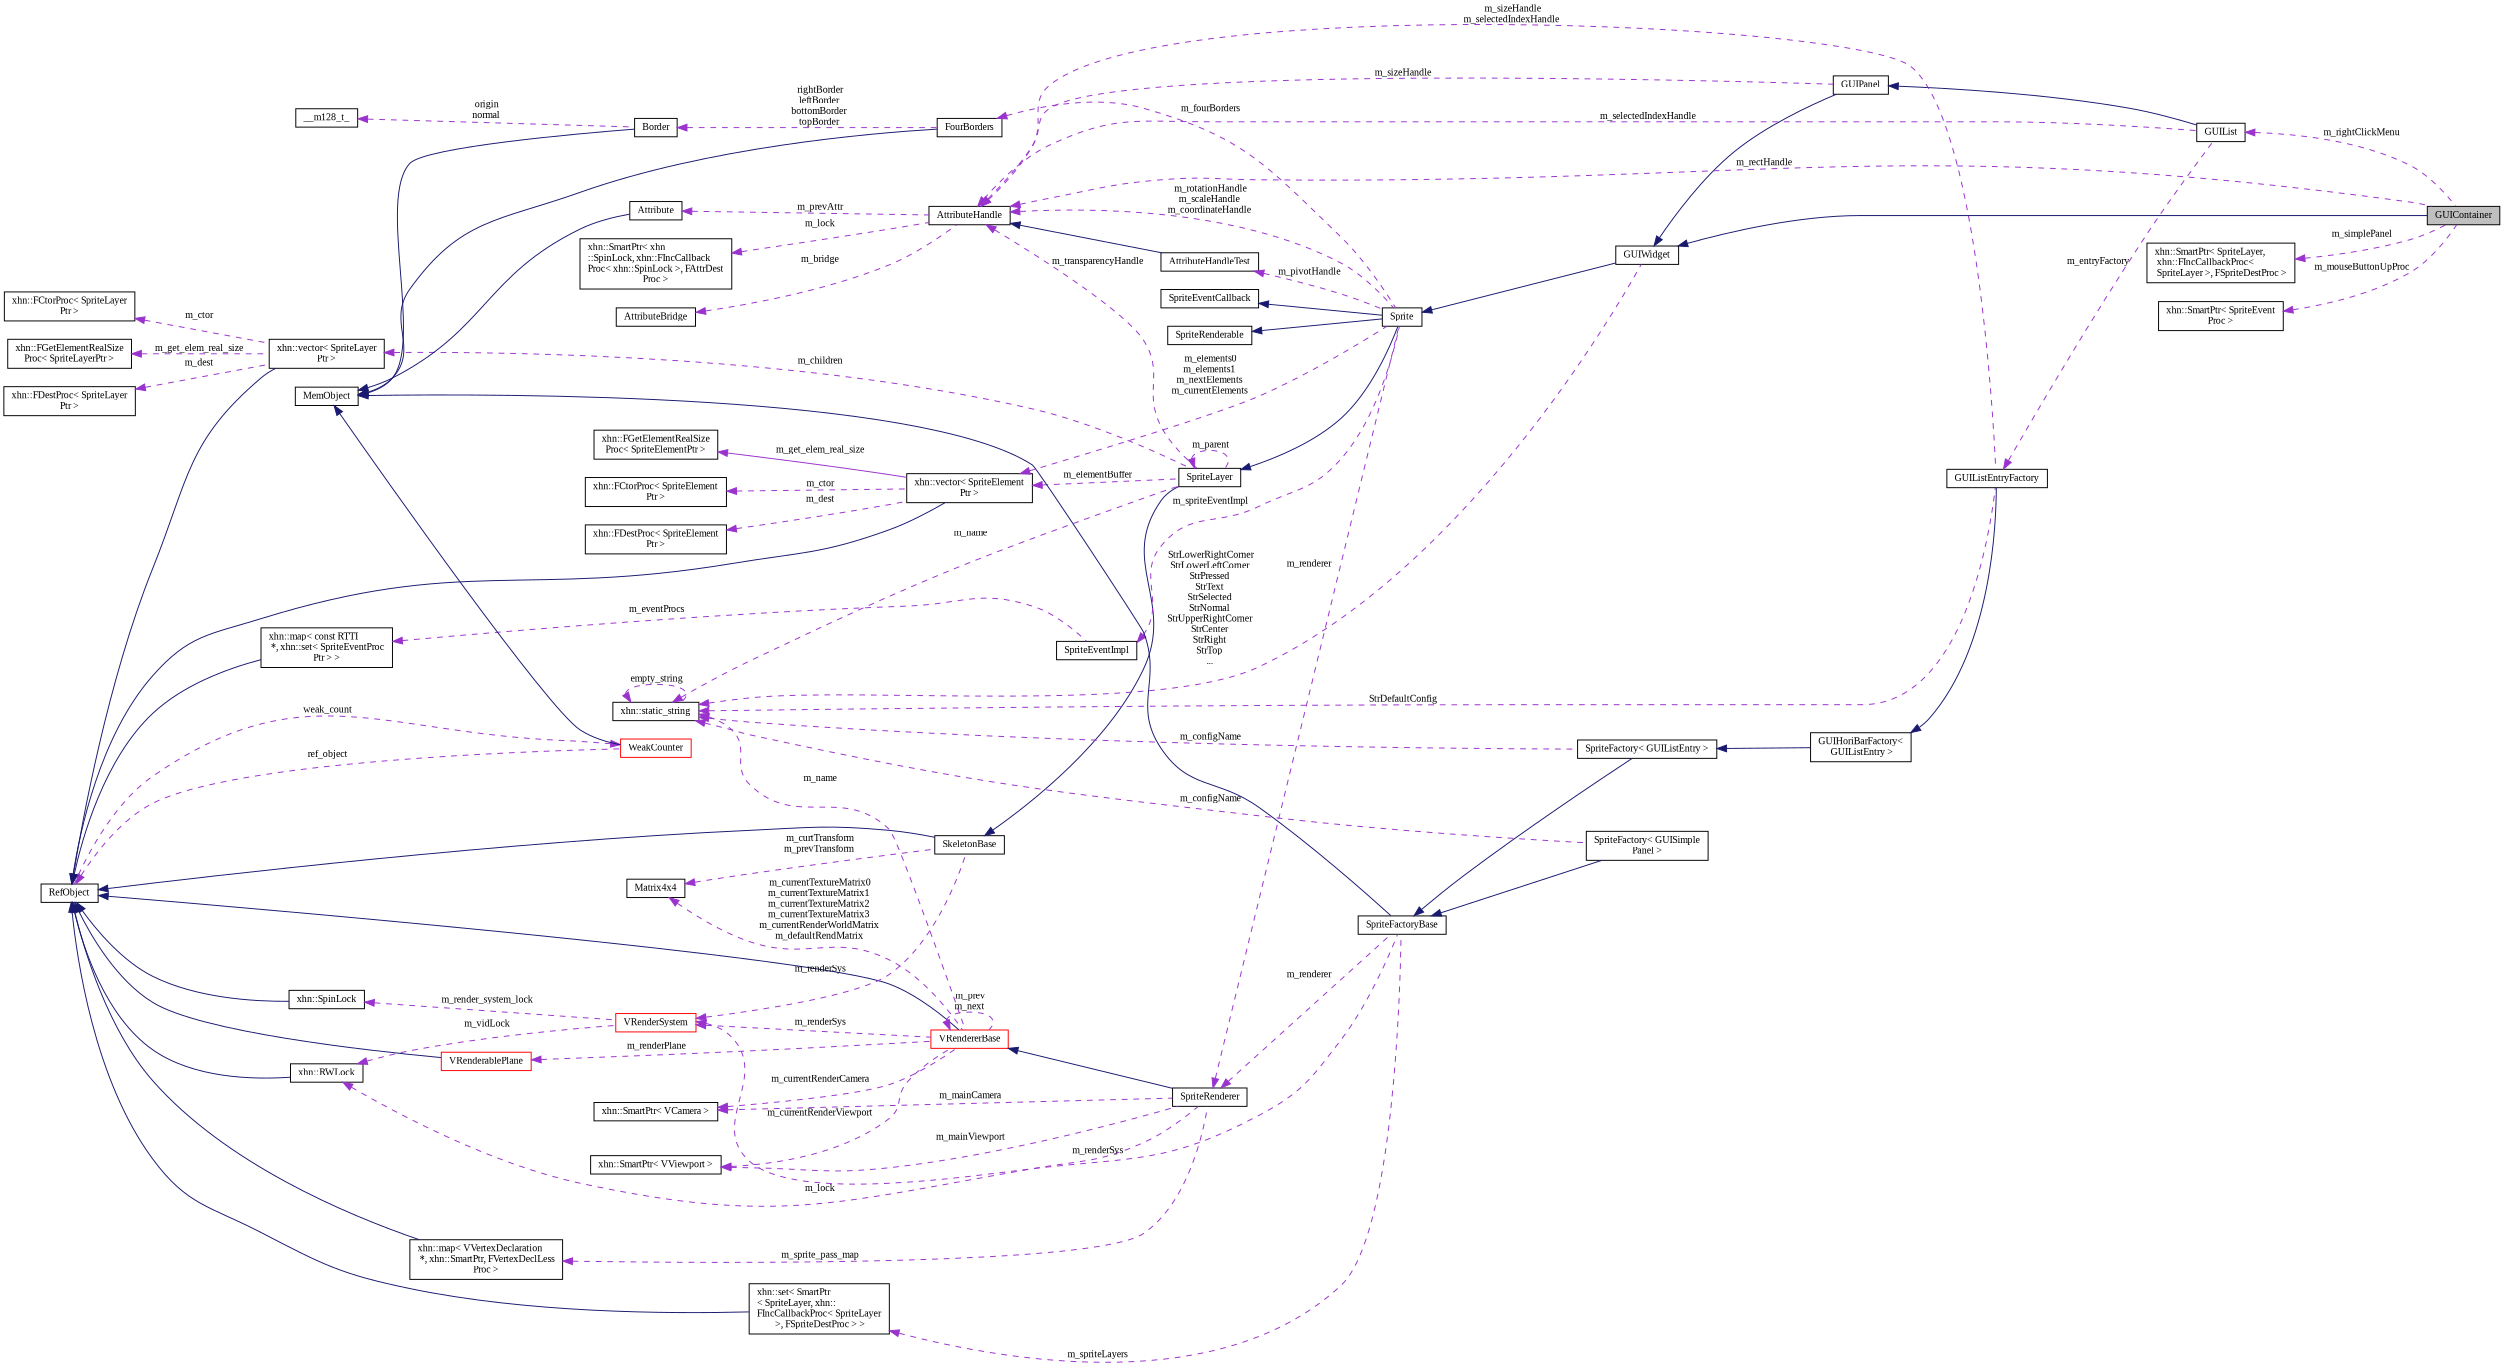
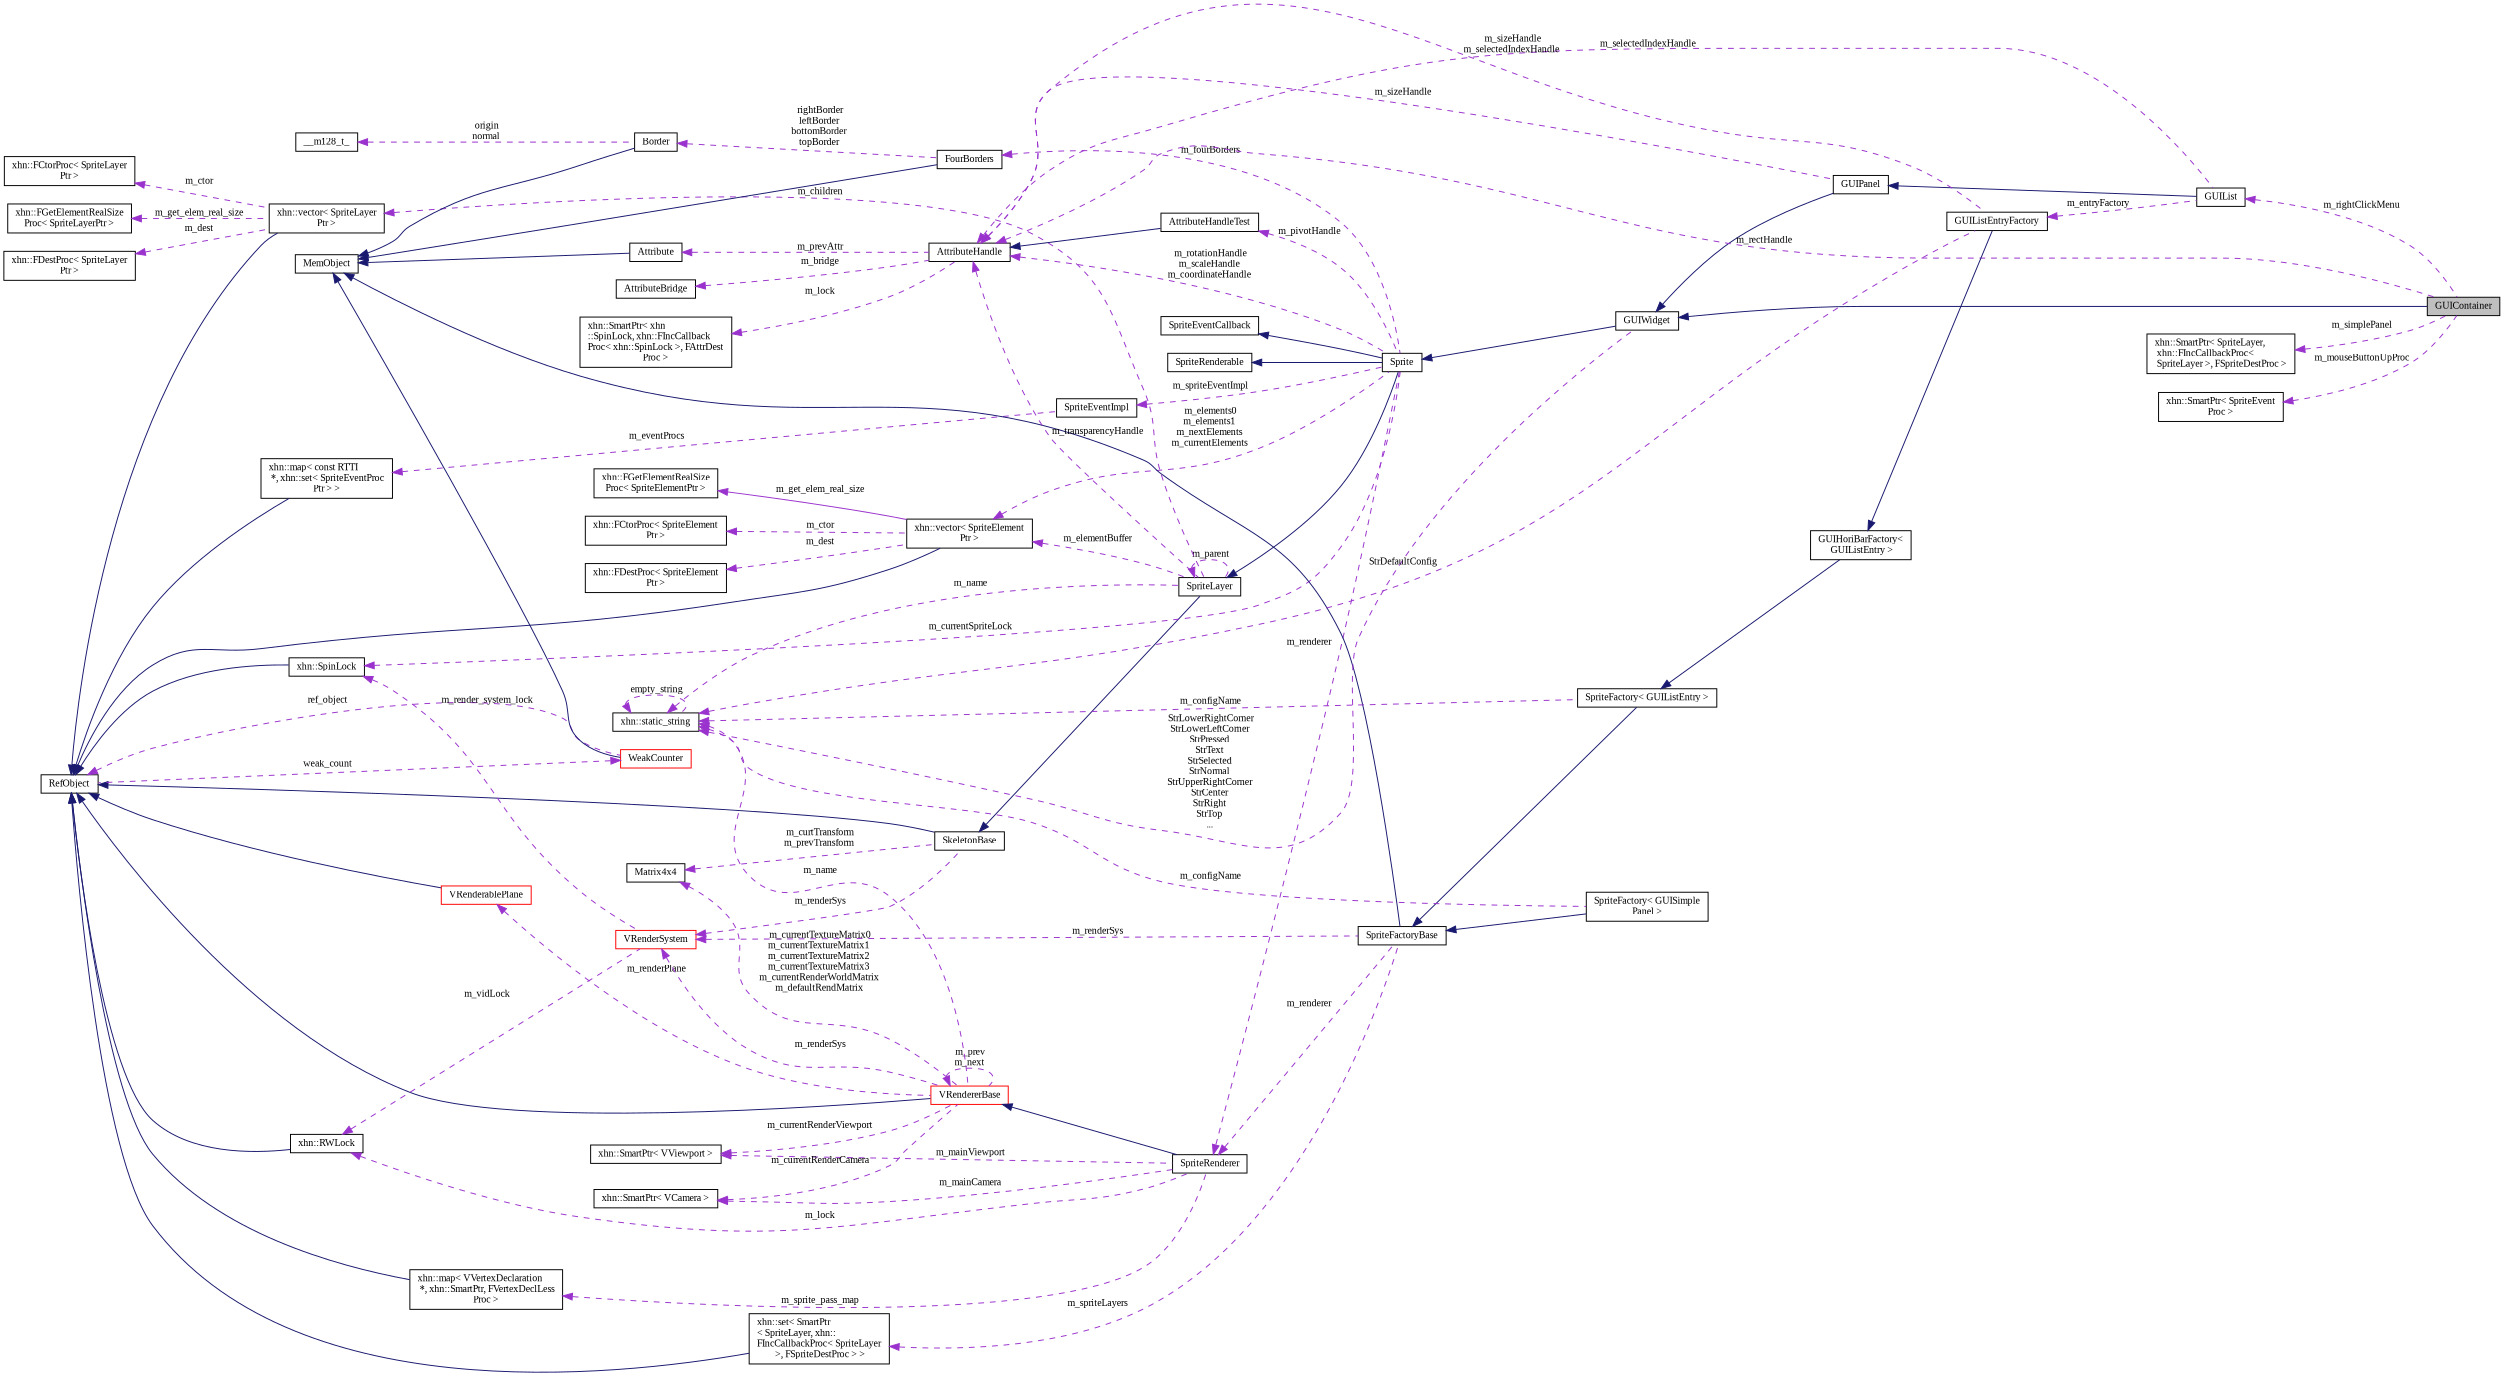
none -> (962, 637)
